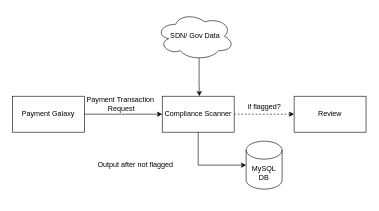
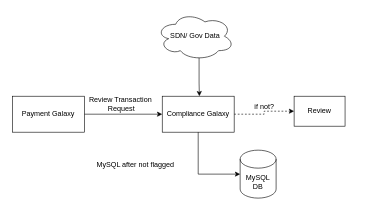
(121, 104) -> (121, 104)
(265, 107) -> (265, 107)
(198, 114) -> (198, 114)
(330, 114) -> (320, 111)
(136, 165) -> (136, 165)
(264, 165) -> (258, 174)
